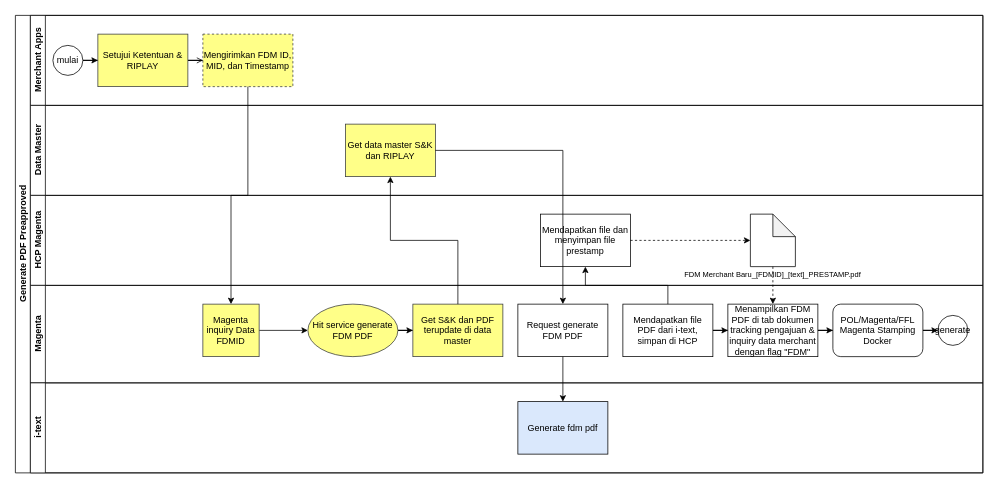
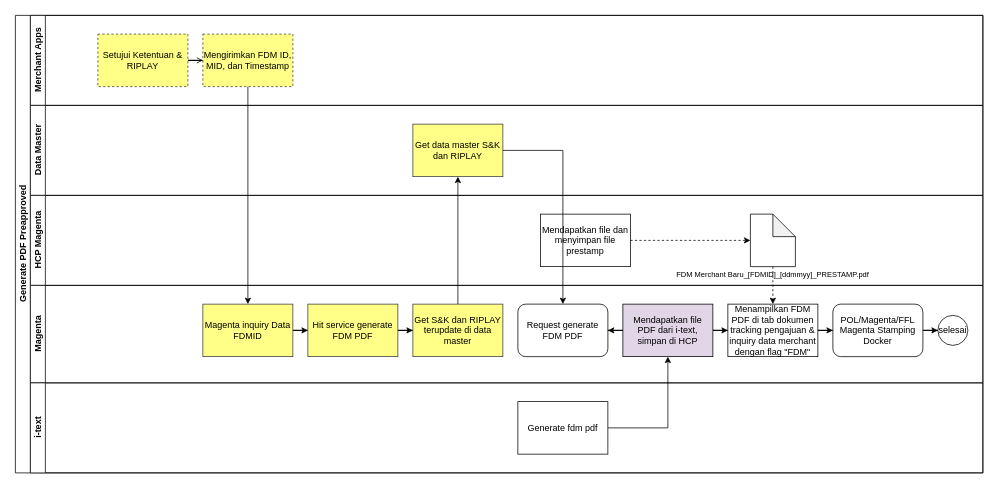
(68, 60) -> none
(93, 60) -> none
(143, 60) -> (143, 60)
(390, 150) -> (458, 150)
(773, 274) -> (773, 274)
(585, 278) -> (613, 330)
(231, 330) -> (248, 330)
(353, 330) -> (353, 330)
(458, 330) -> (458, 330)
(563, 330) -> (563, 330)
(668, 330) -> (668, 330)
(953, 330) -> (953, 330)
(563, 395) -> none
(563, 428) -> (563, 428)
none -> (668, 428)
